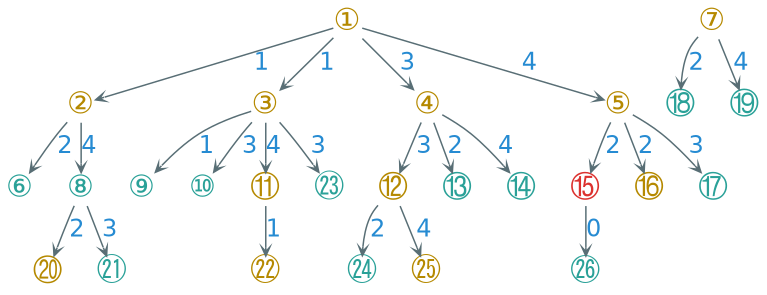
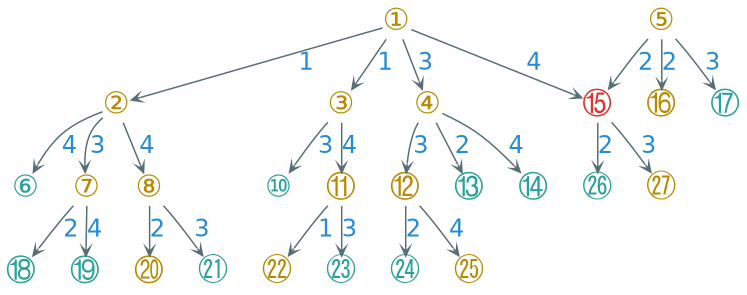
(479, 63) -> (492, 62)
none -> (88, 138)
(297, 143) -> (342, 227)
(66, 147) -> (70, 147)
(81, 189) -> (150, 189)
(142, 189) -> none
none -> (662, 189)
(594, 231) -> (606, 147)
